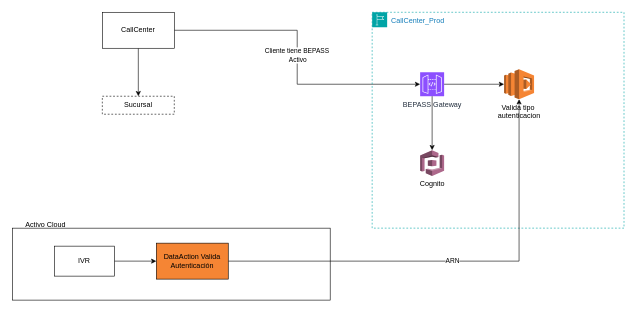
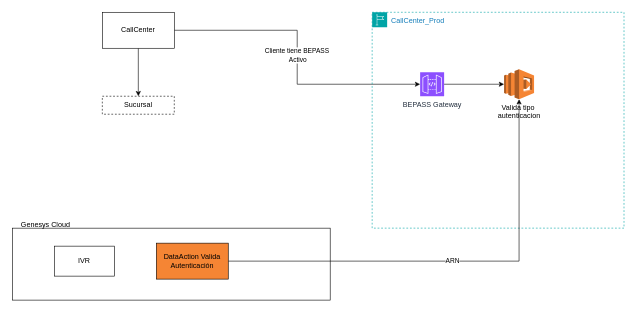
(432, 144) -> none
(432, 163) -> none
(46, 225) -> (46, 225)
(150, 261) -> none
